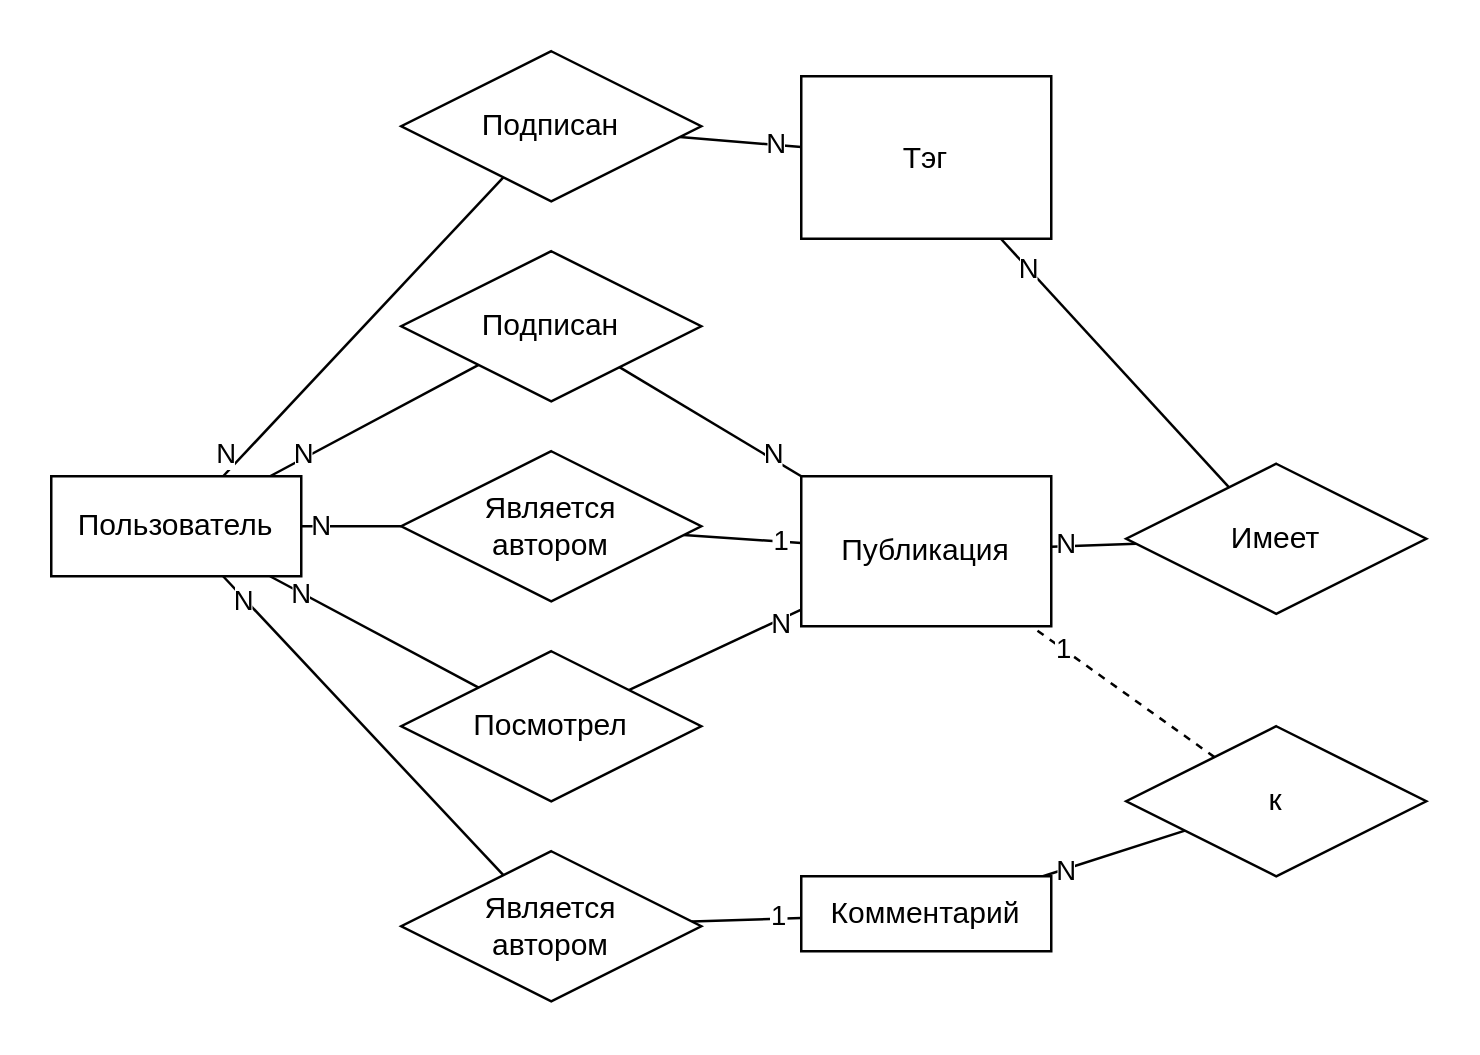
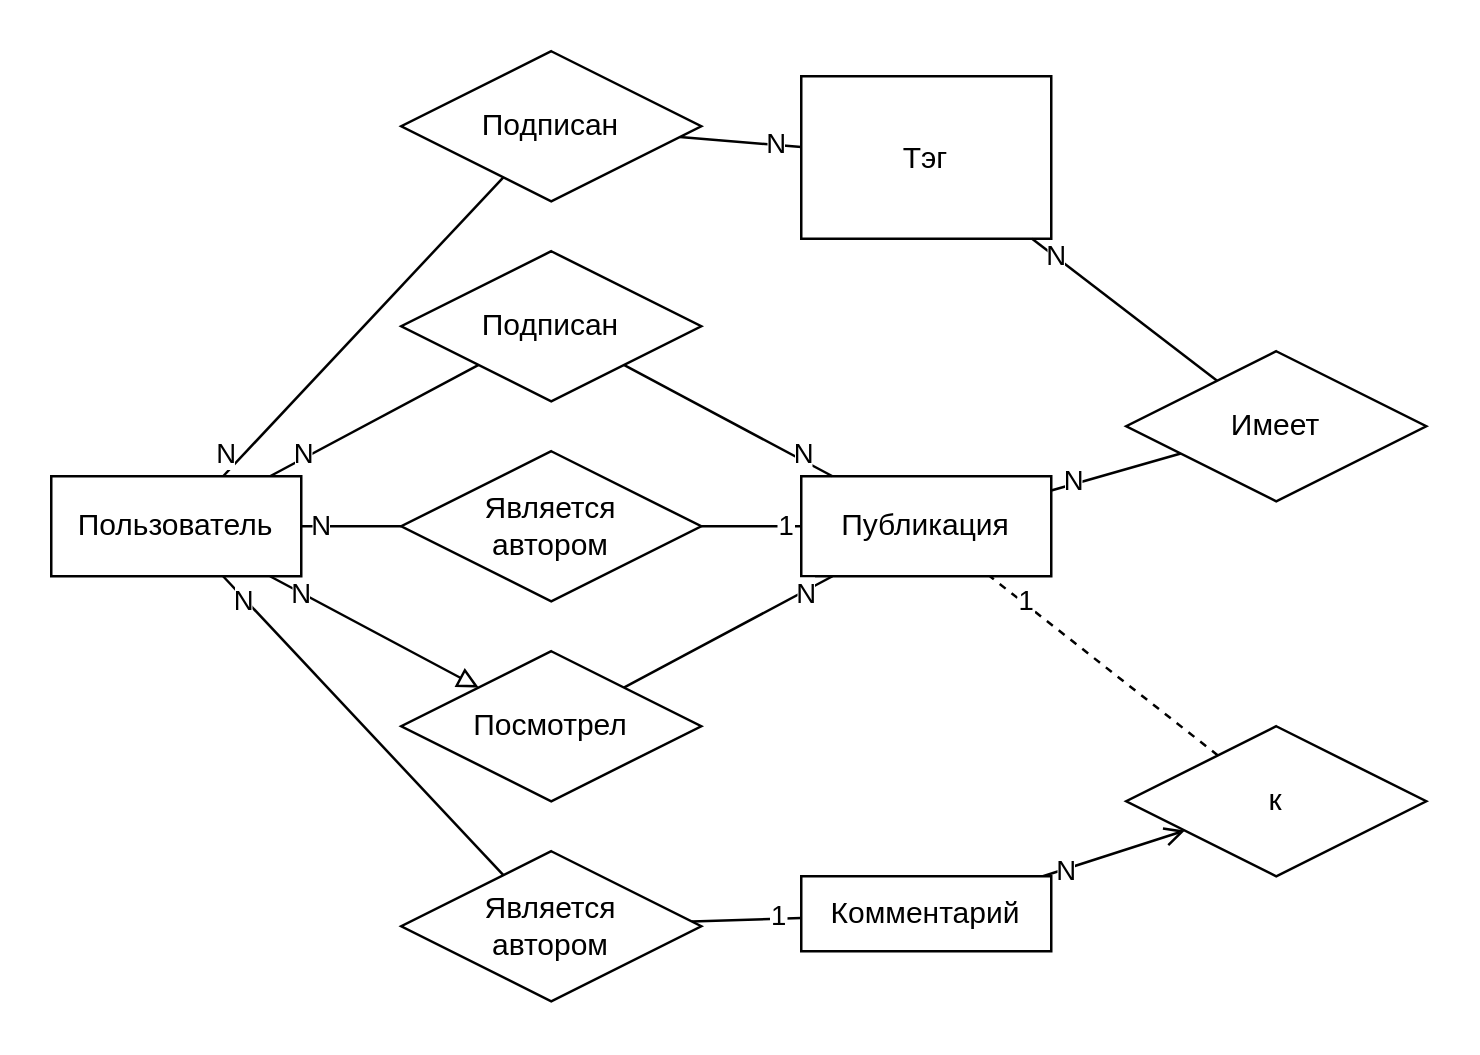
(1276, 539) -> (1276, 426)
(926, 551) -> (926, 526)
(466, 681) -> (459, 677)
(1177, 833) -> (1176, 834)
